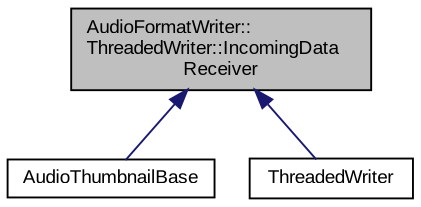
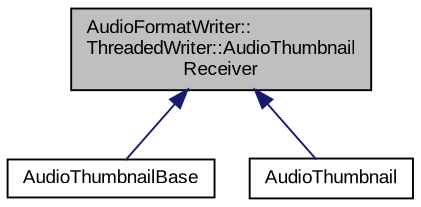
(221, 49) -> (221, 49)
(331, 178) -> (331, 178)
